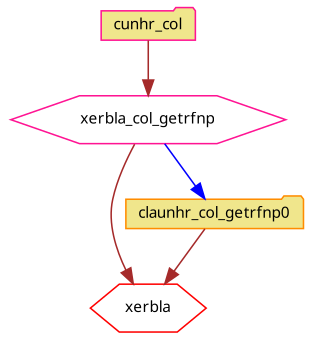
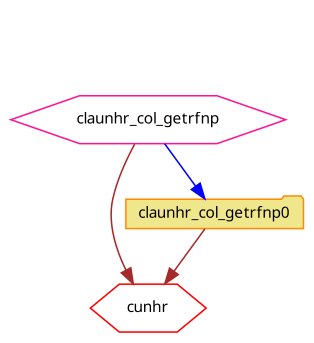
(148, 25) -> none
(148, 120) -> (148, 120)
(148, 308) -> (148, 308)
